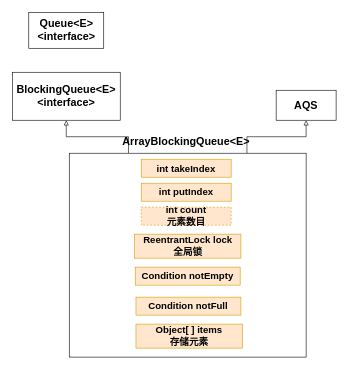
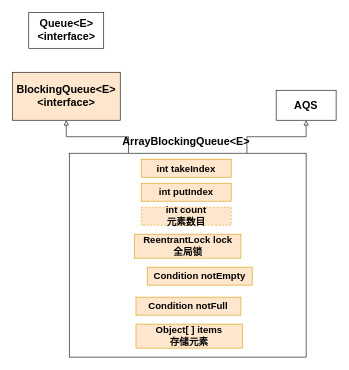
(66, 96) -> (66, 96)
(188, 276) -> (200, 276)
